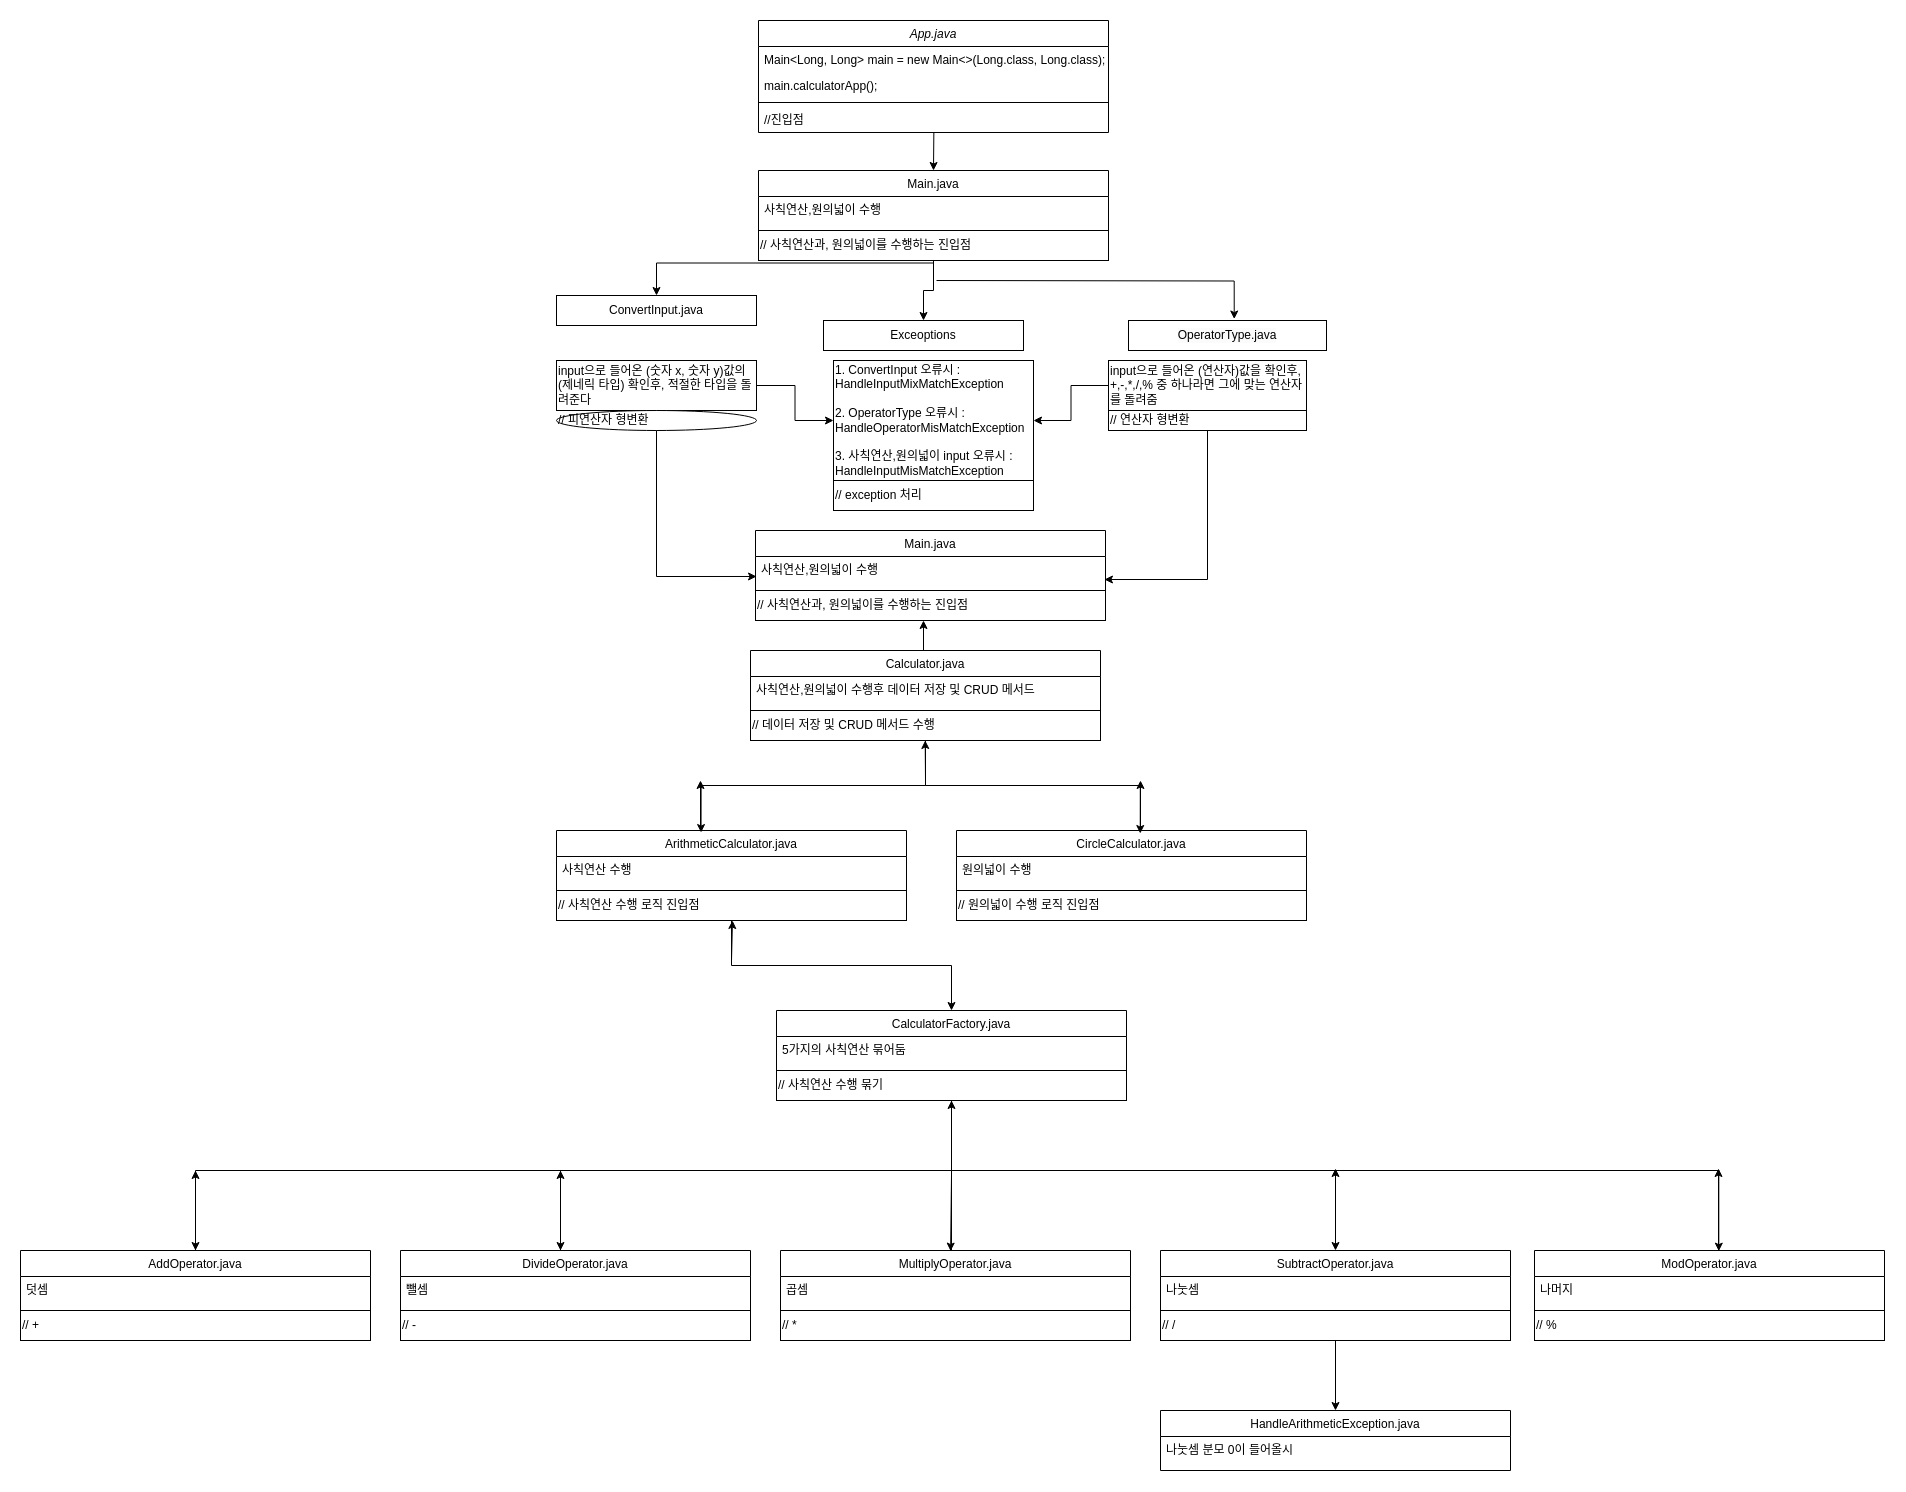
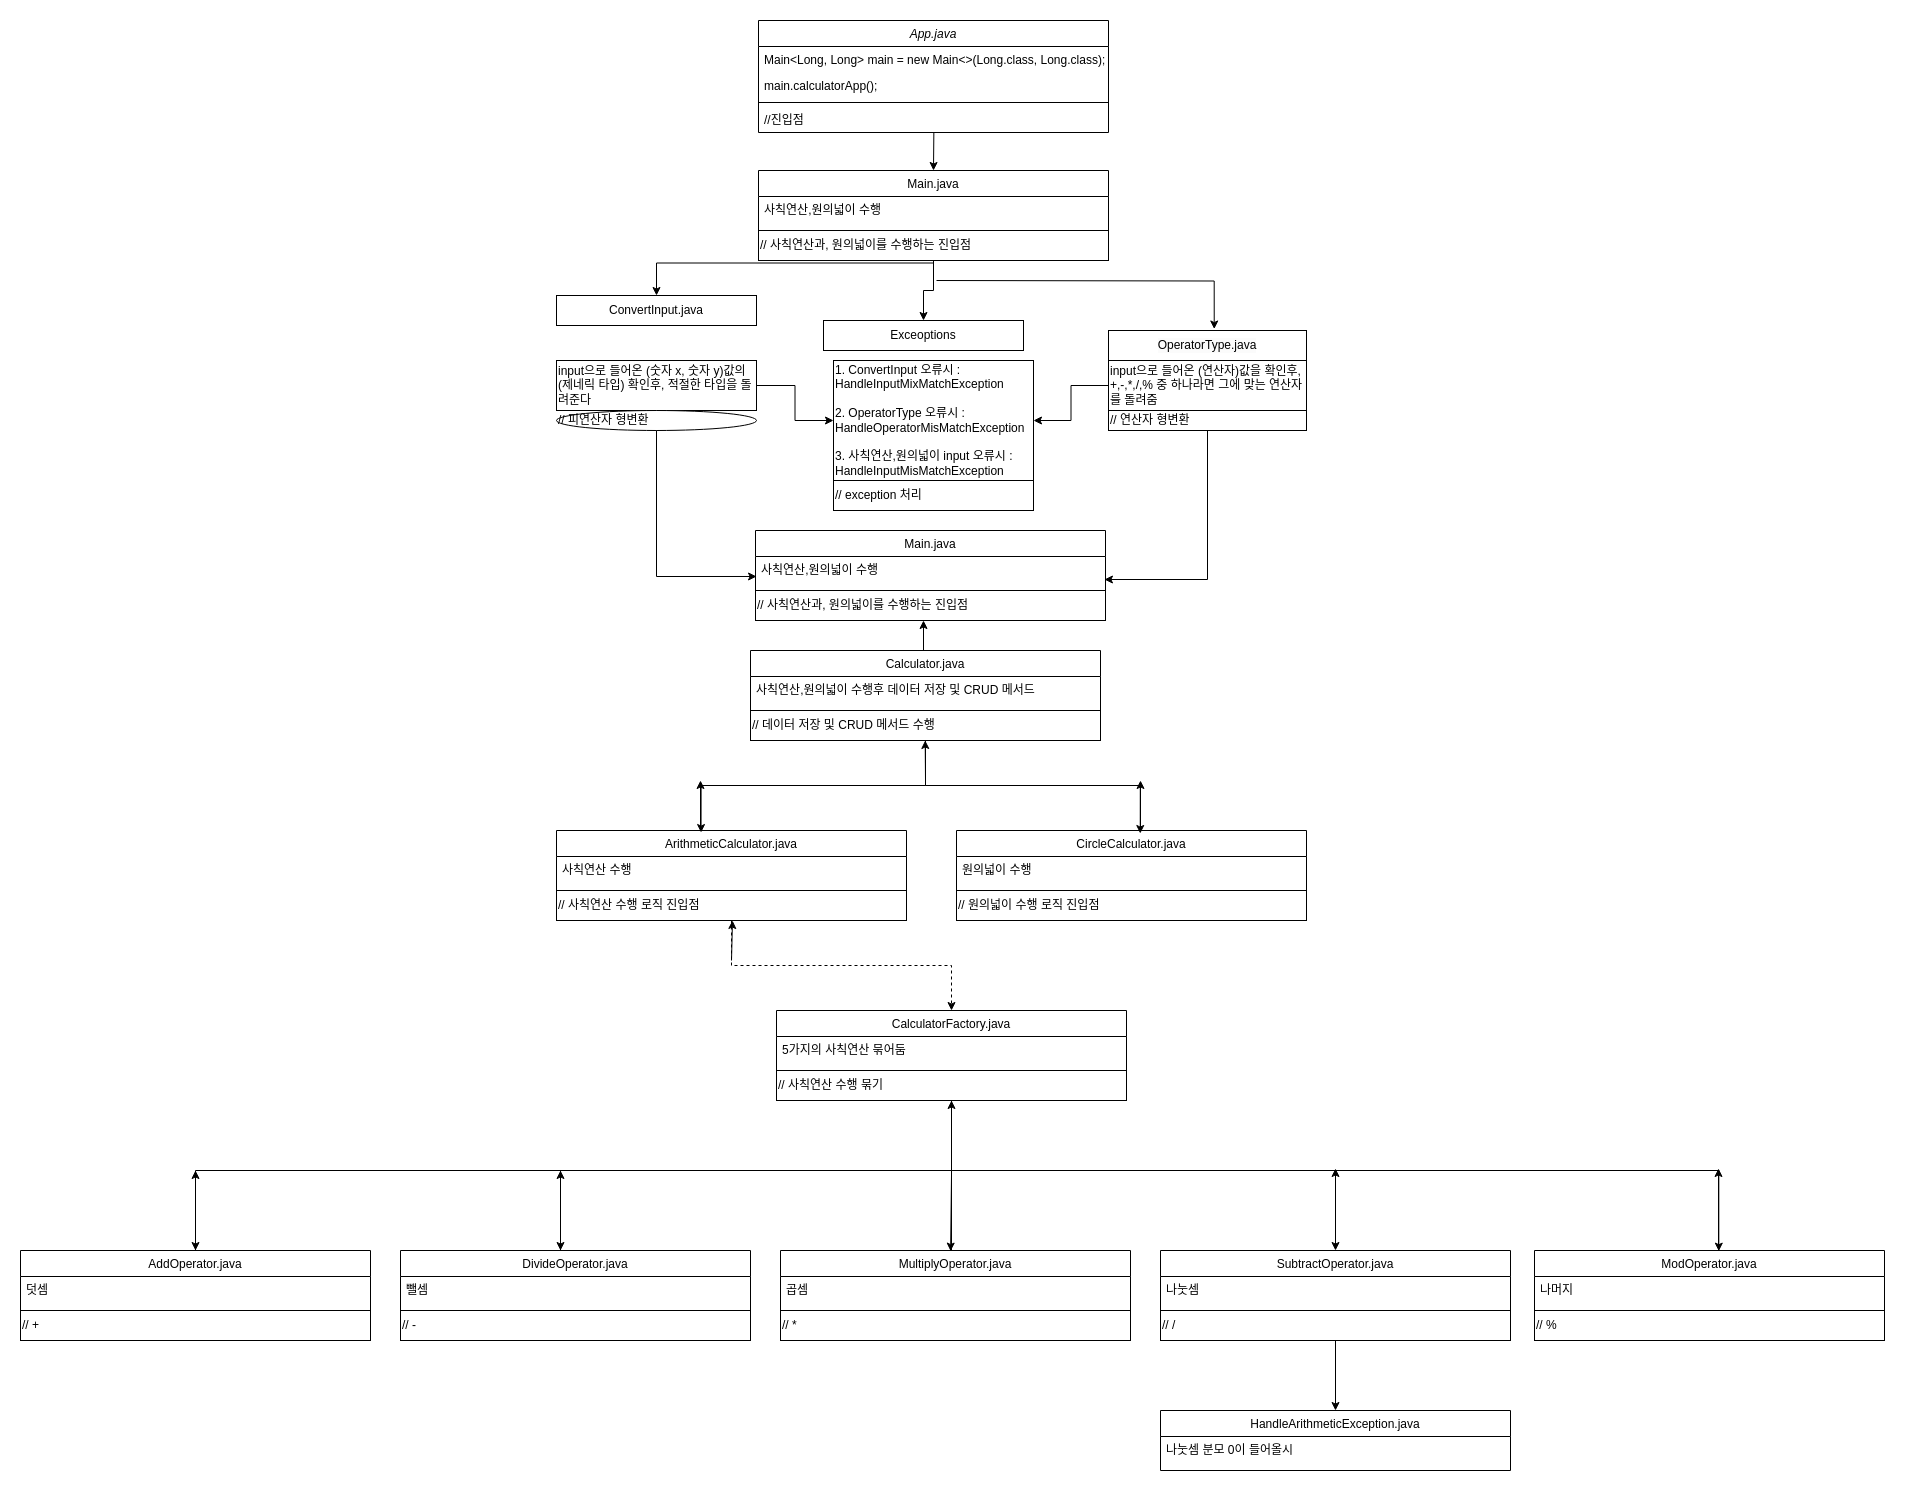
(1228, 336) -> (1208, 346)
(858, 966) -> (858, 966)
